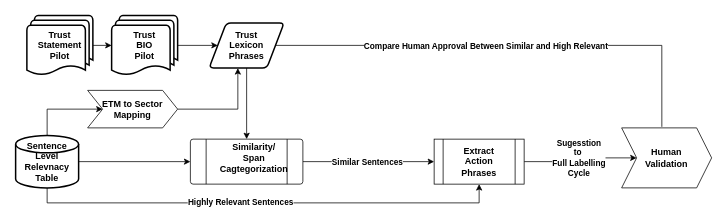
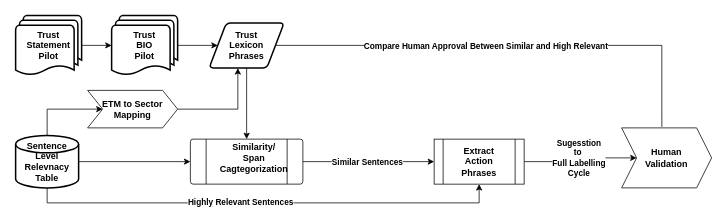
(60, 45) -> (48, 45)
